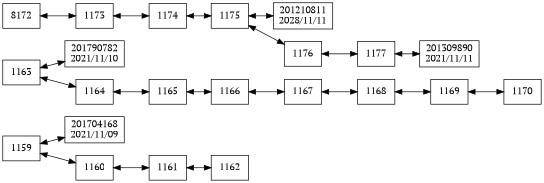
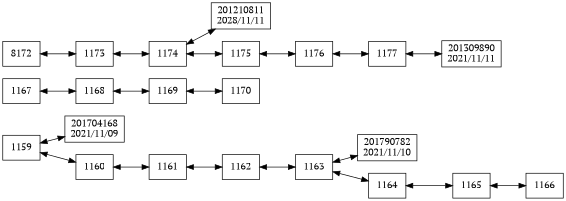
(261, 16) -> (201, 37)
(266, 92) -> none
none -> (277, 167)
